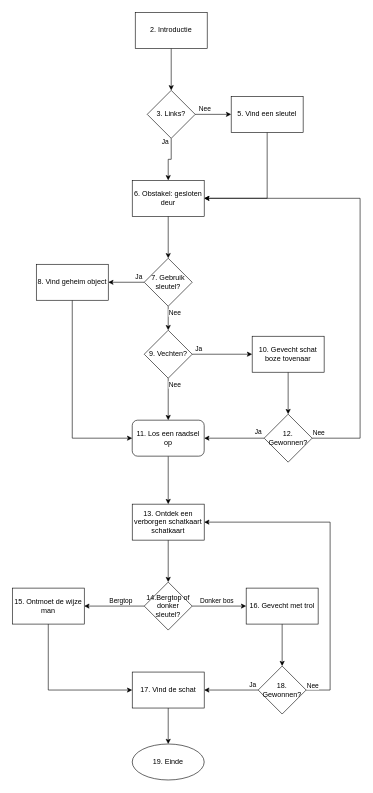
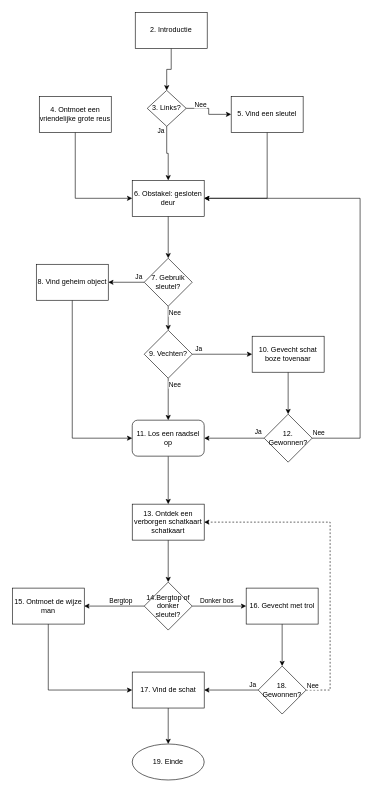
none -> (75, 114)
(171, 114) -> (167, 108)
none -> (126, 198)
(330, 557) -> (330, 557)
